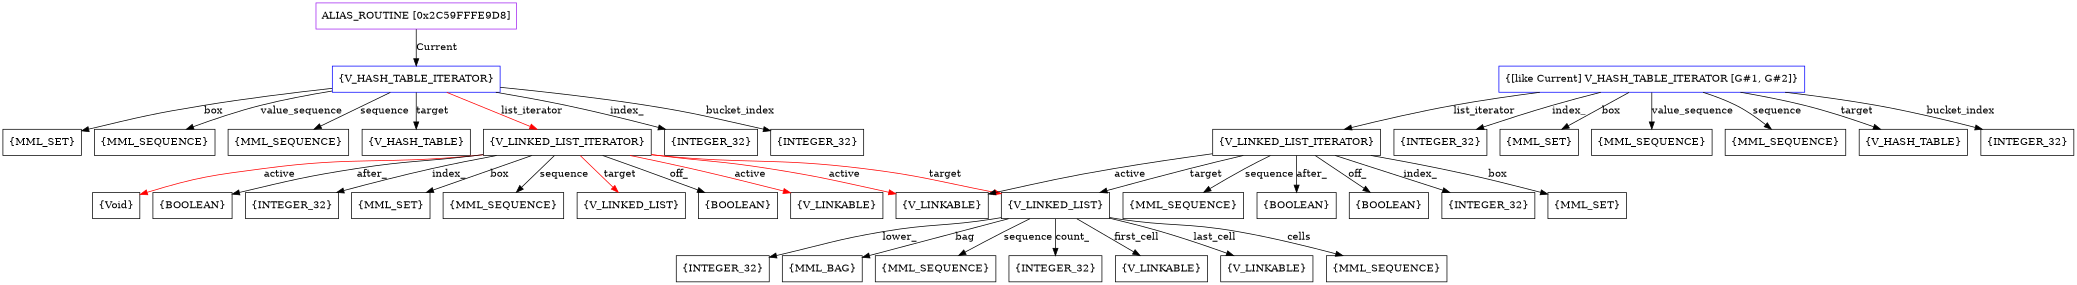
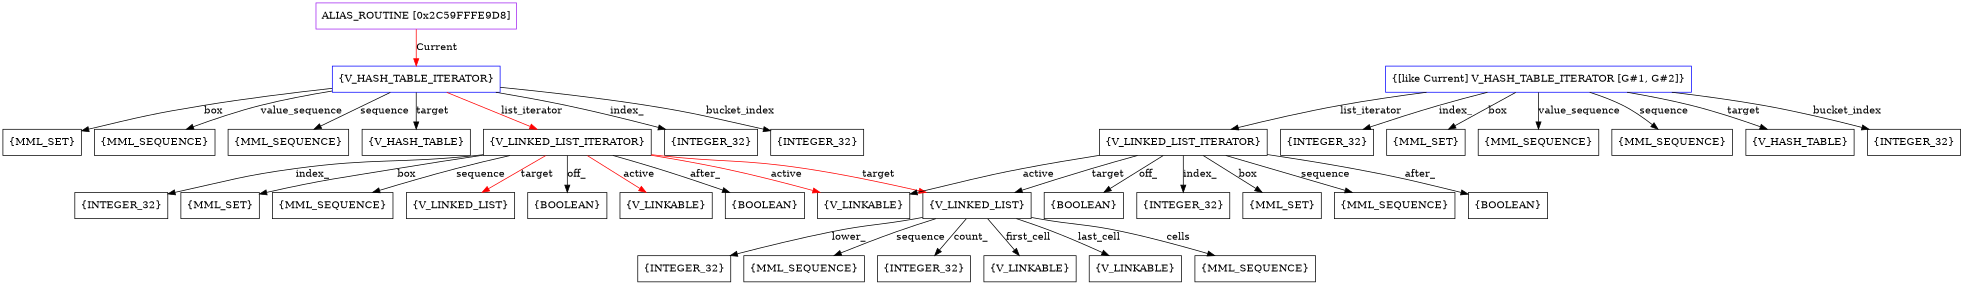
(416, 44) -> (416, 44)
(116, 206) -> none
(822, 269) -> none
